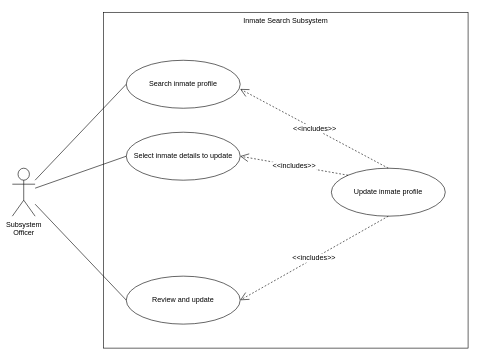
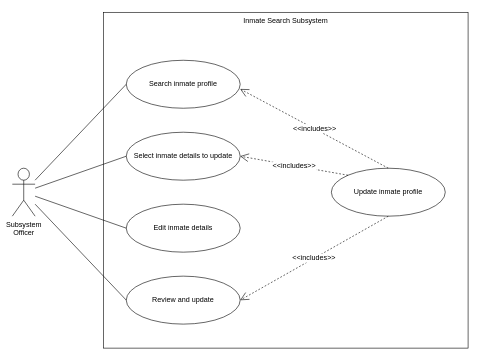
none -> (81, 212)
none -> (183, 228)
